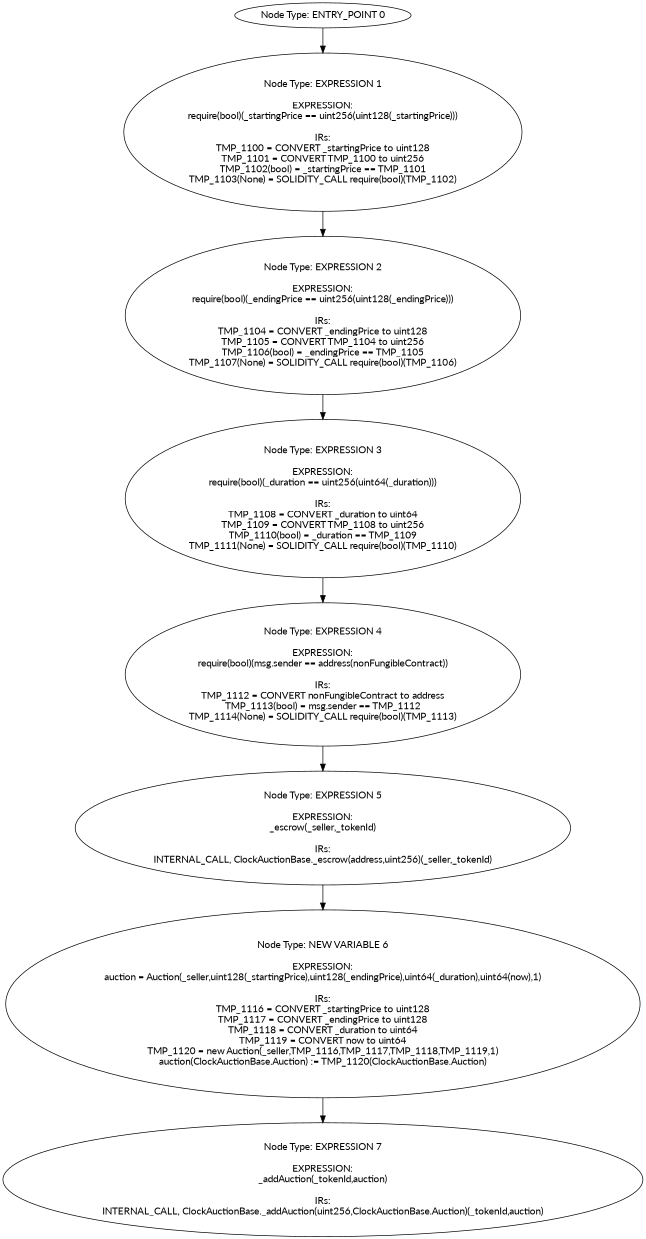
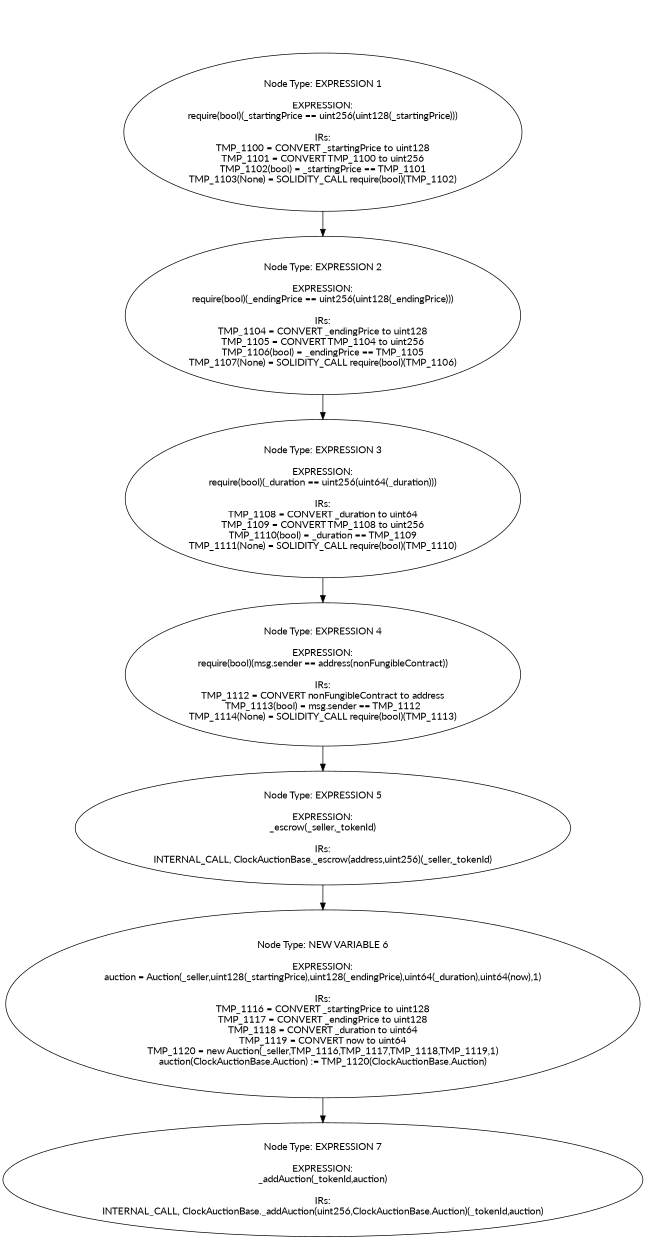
(323, 15) -> none
